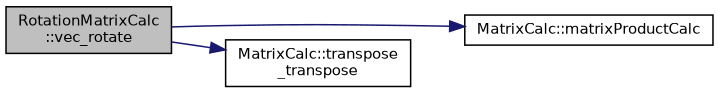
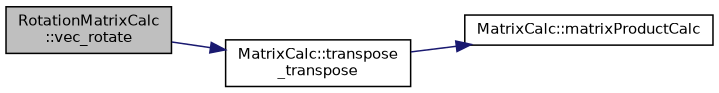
(311, 25) -> (434, 49)
